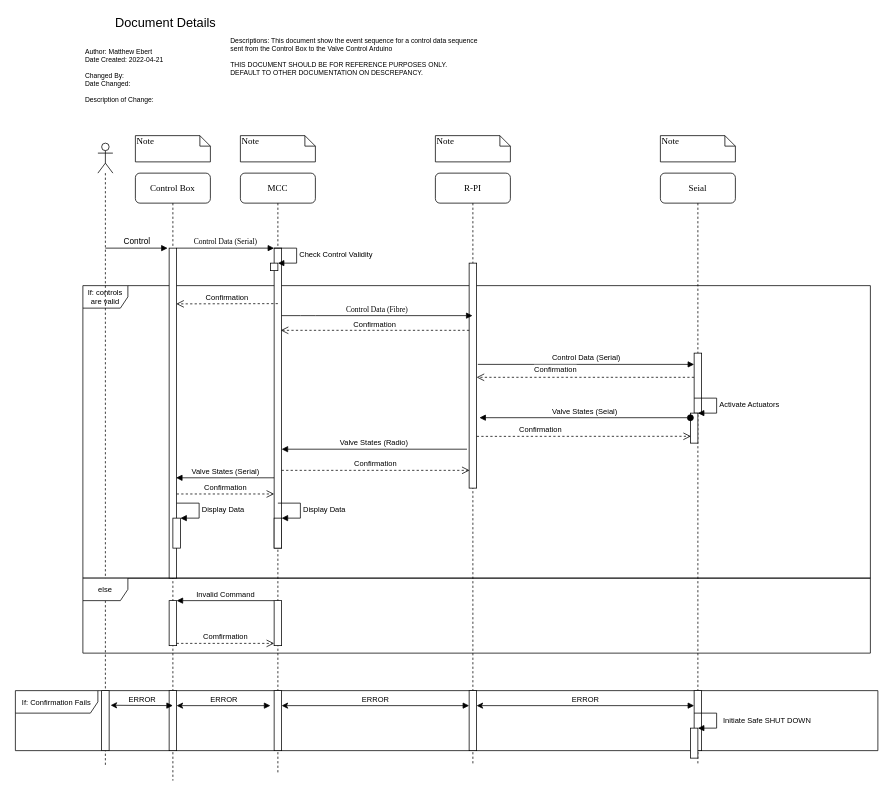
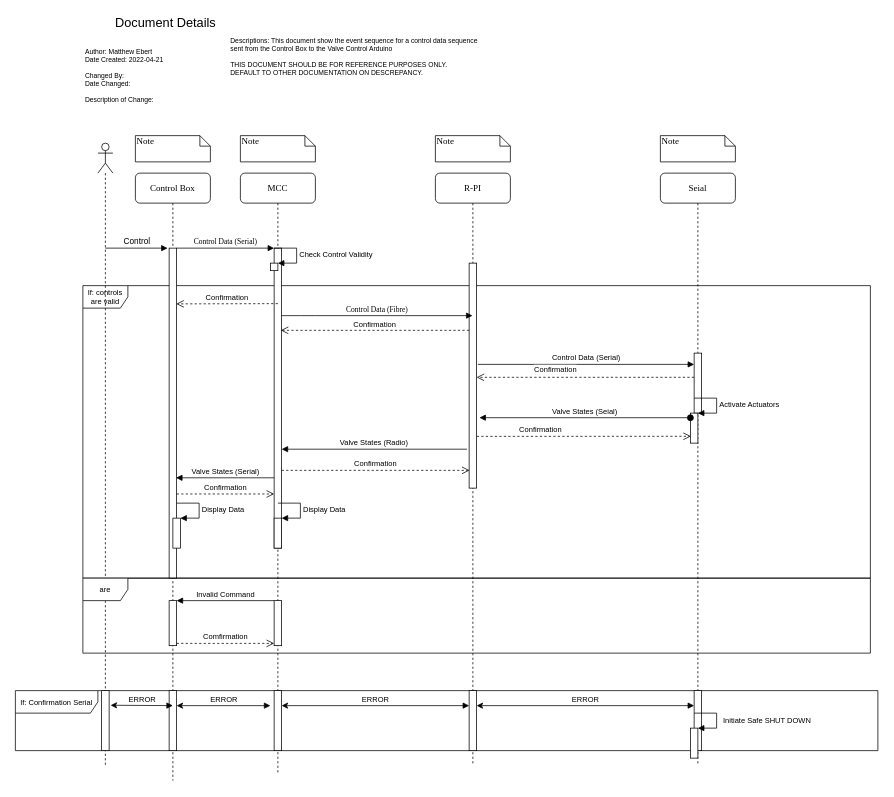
(105, 589) -> (105, 589)
(57, 702) -> (57, 702)
